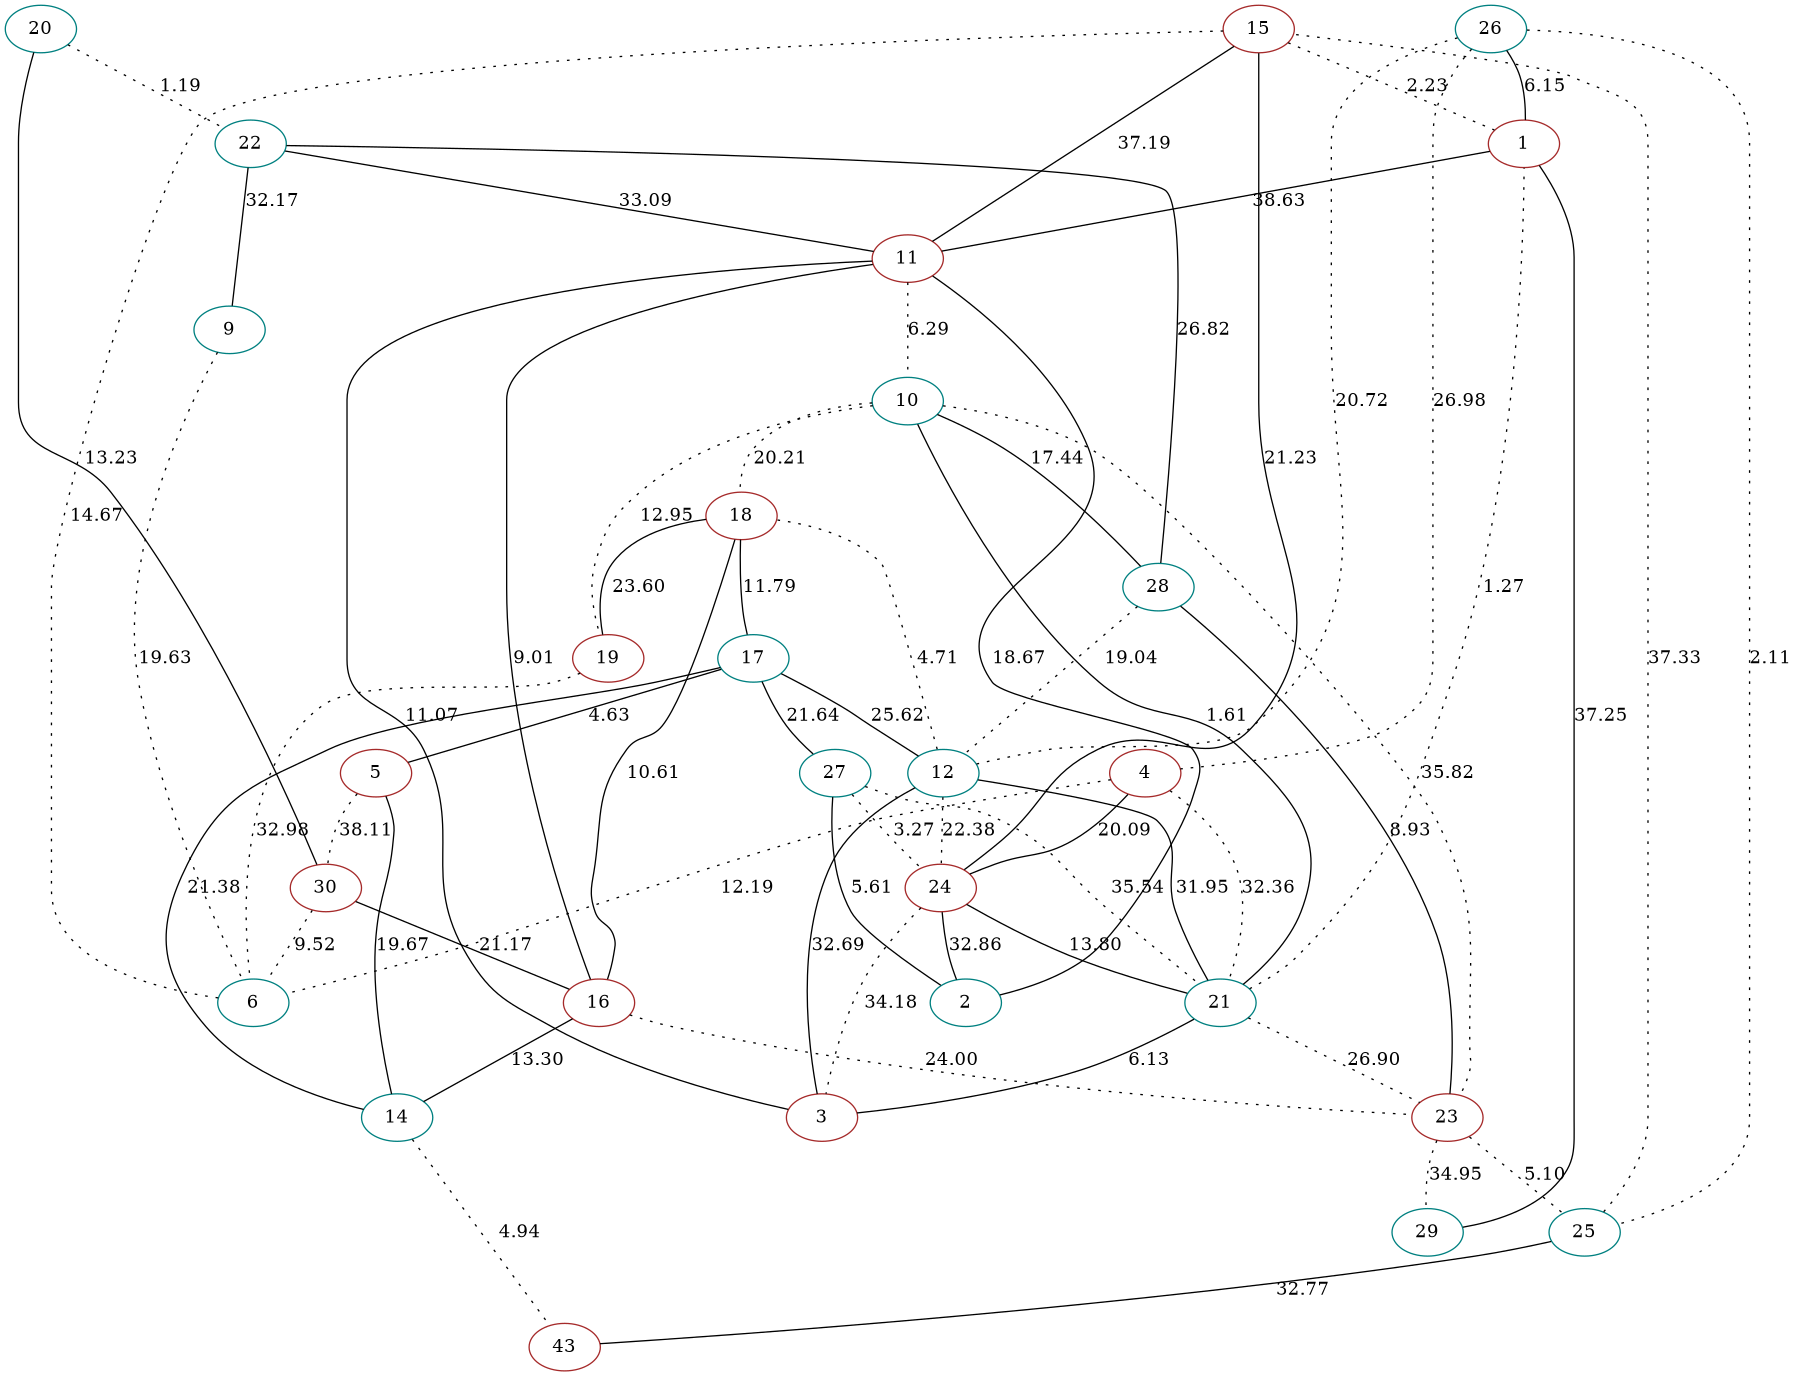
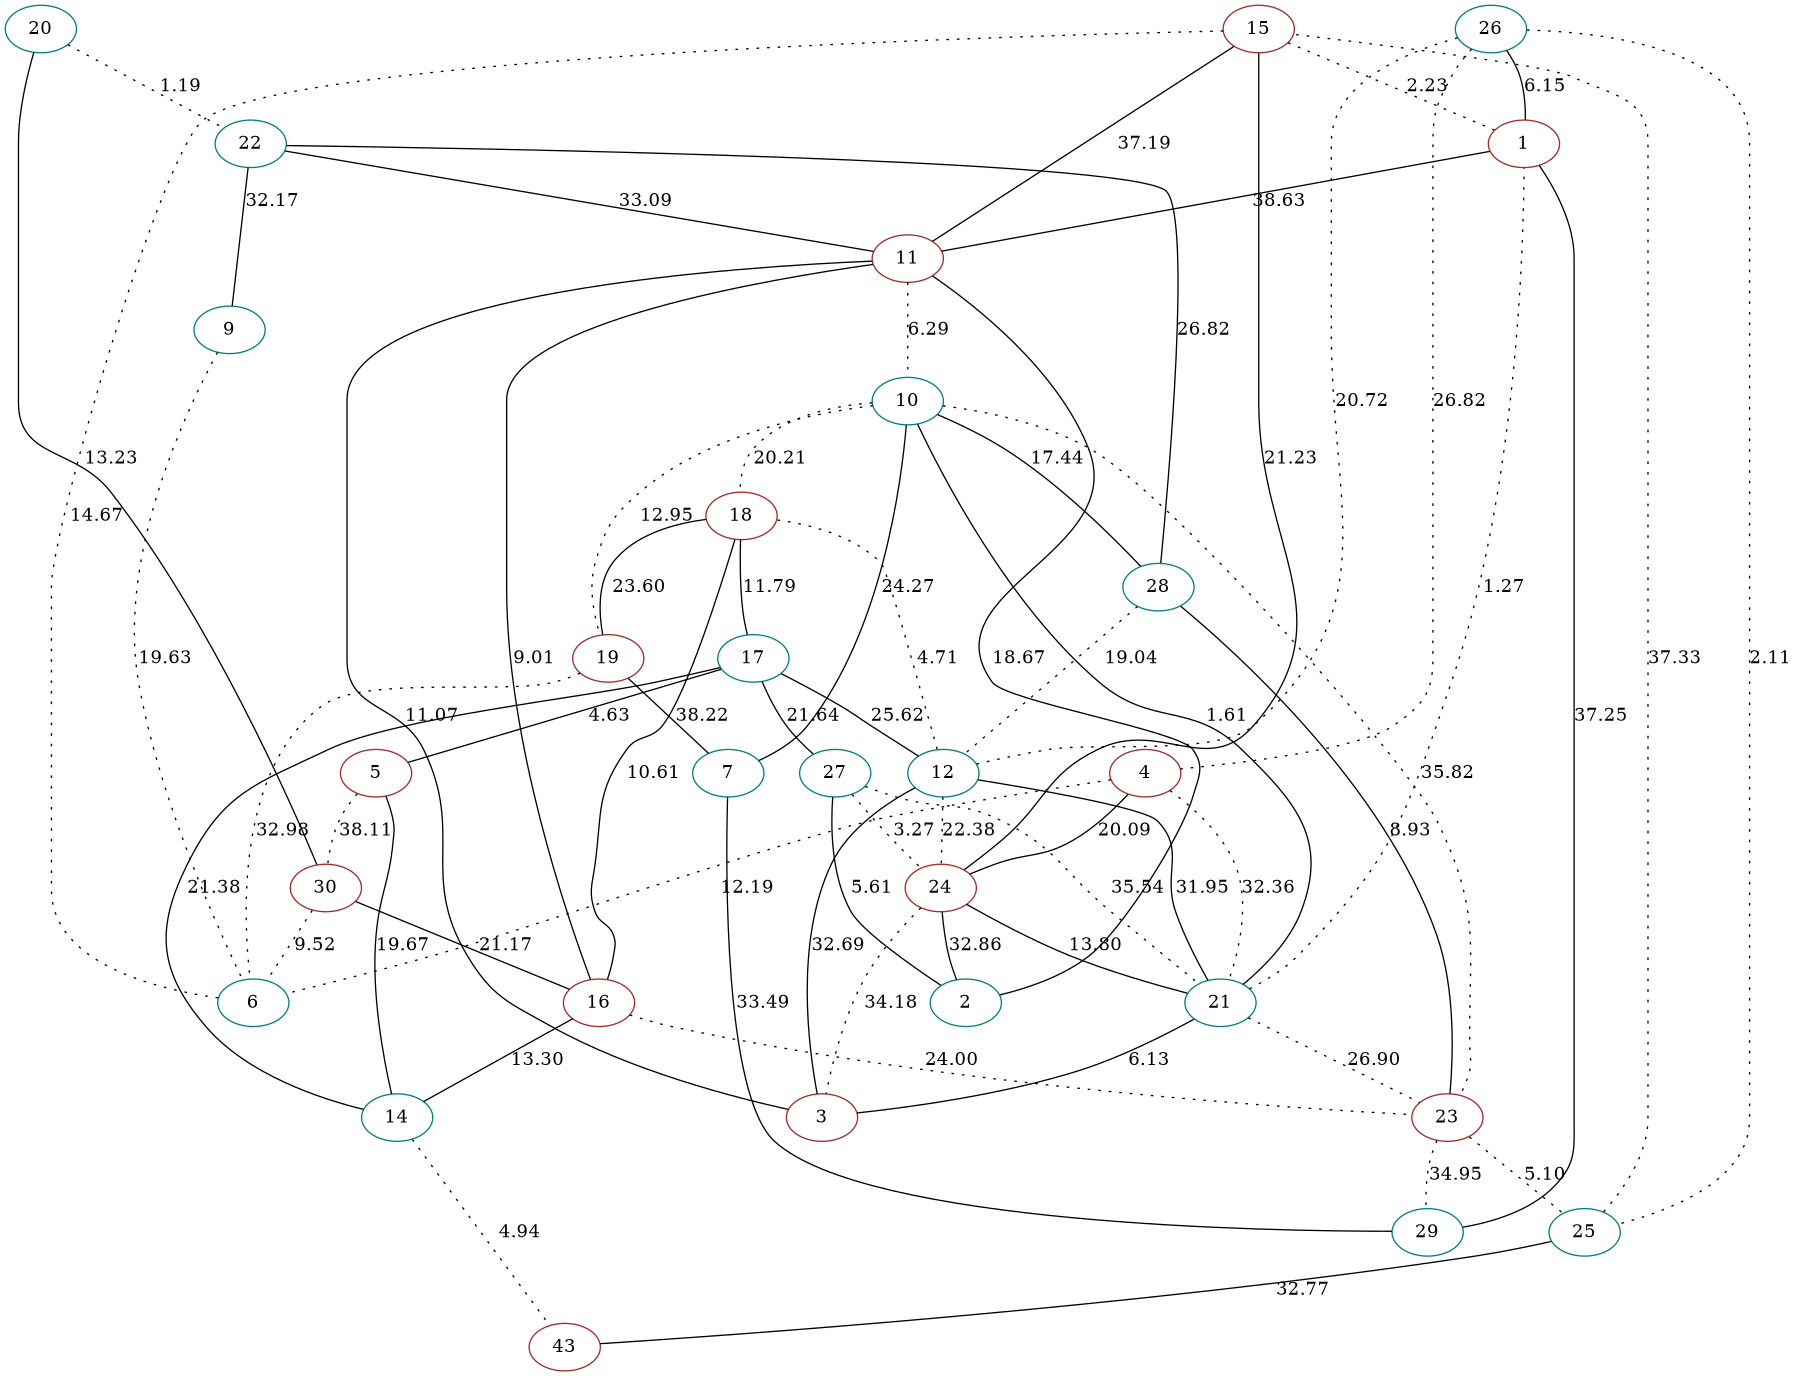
(1460, 401) -> (1460, 401)
none -> (728, 773)
